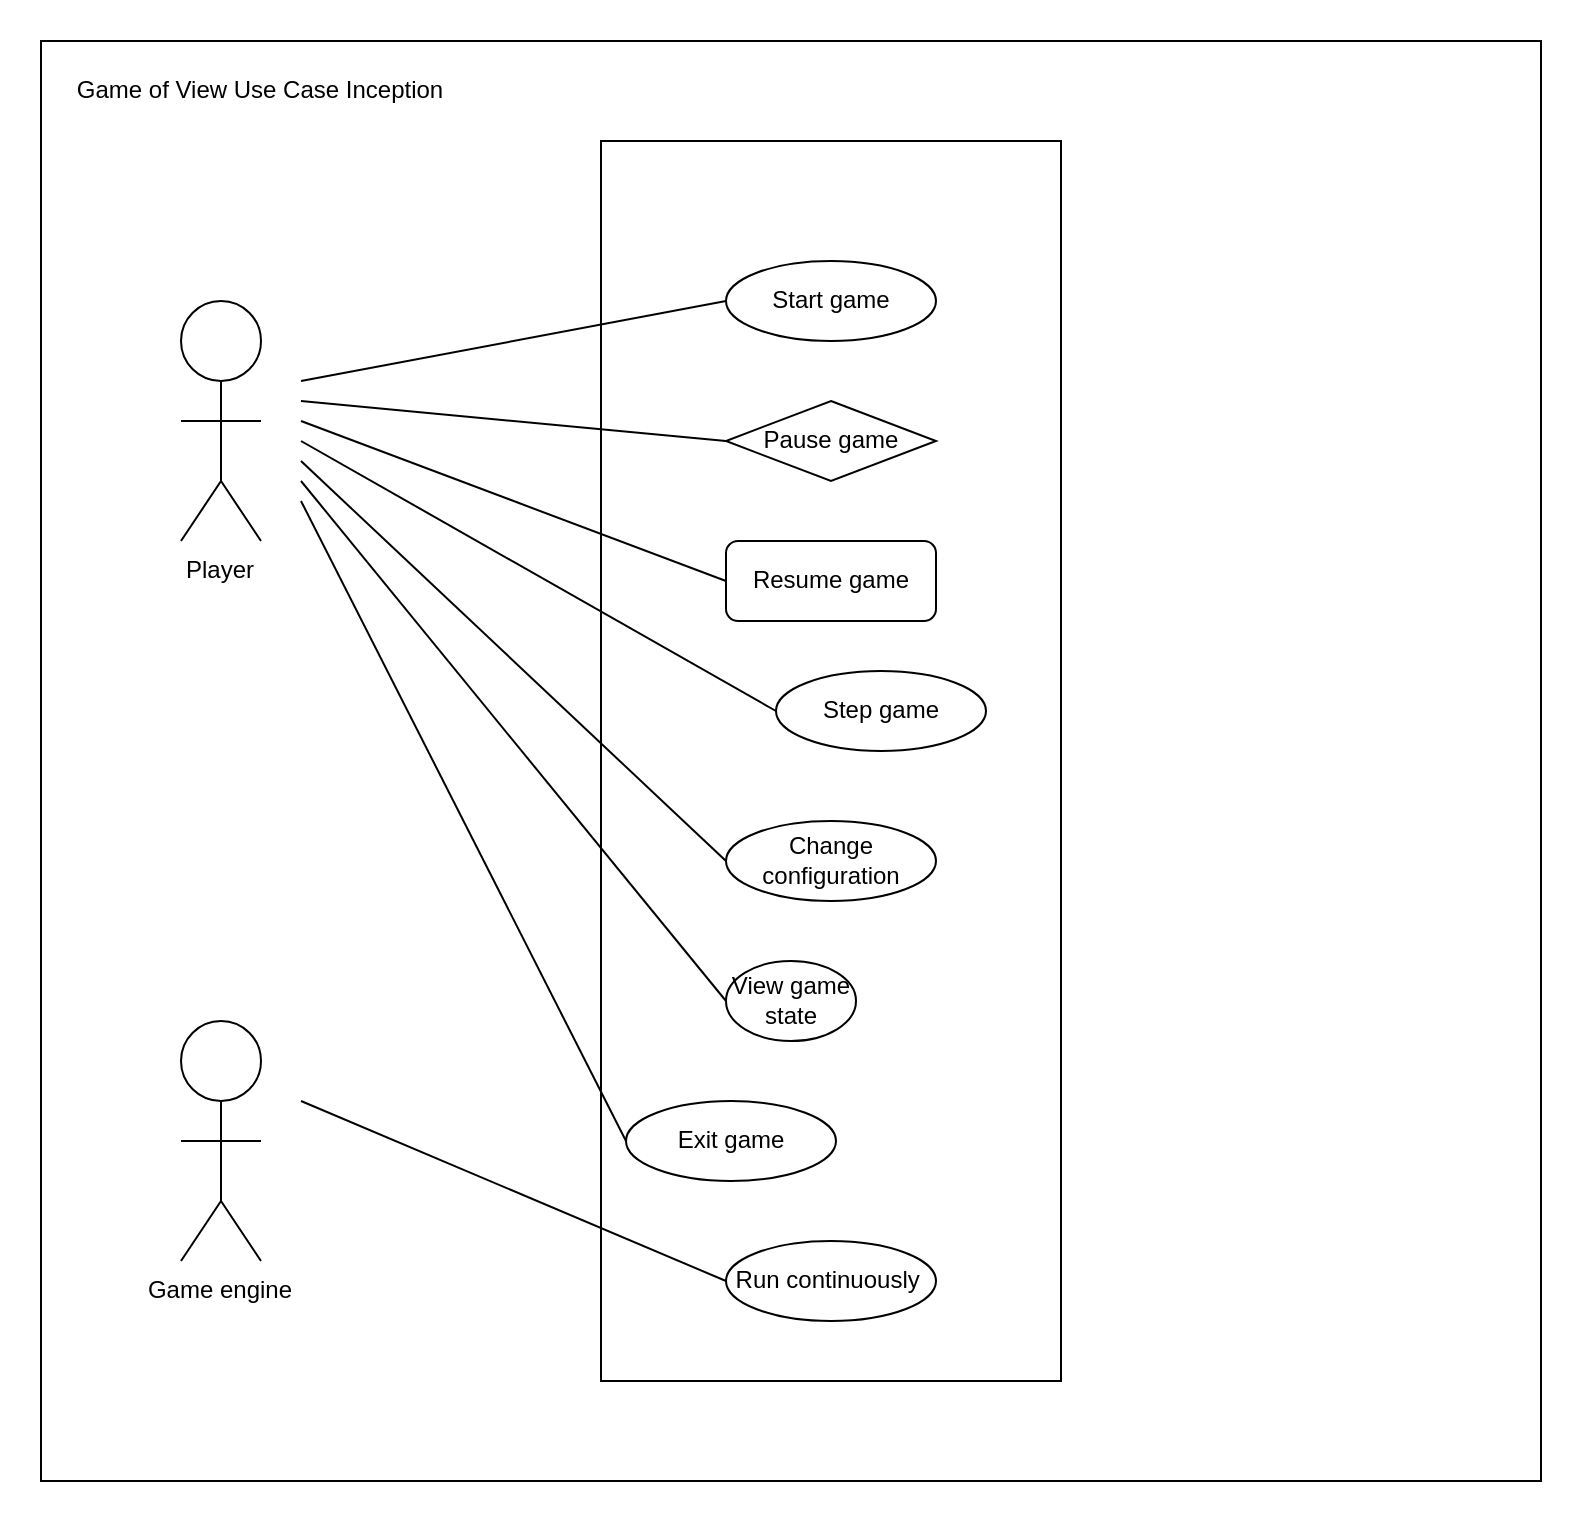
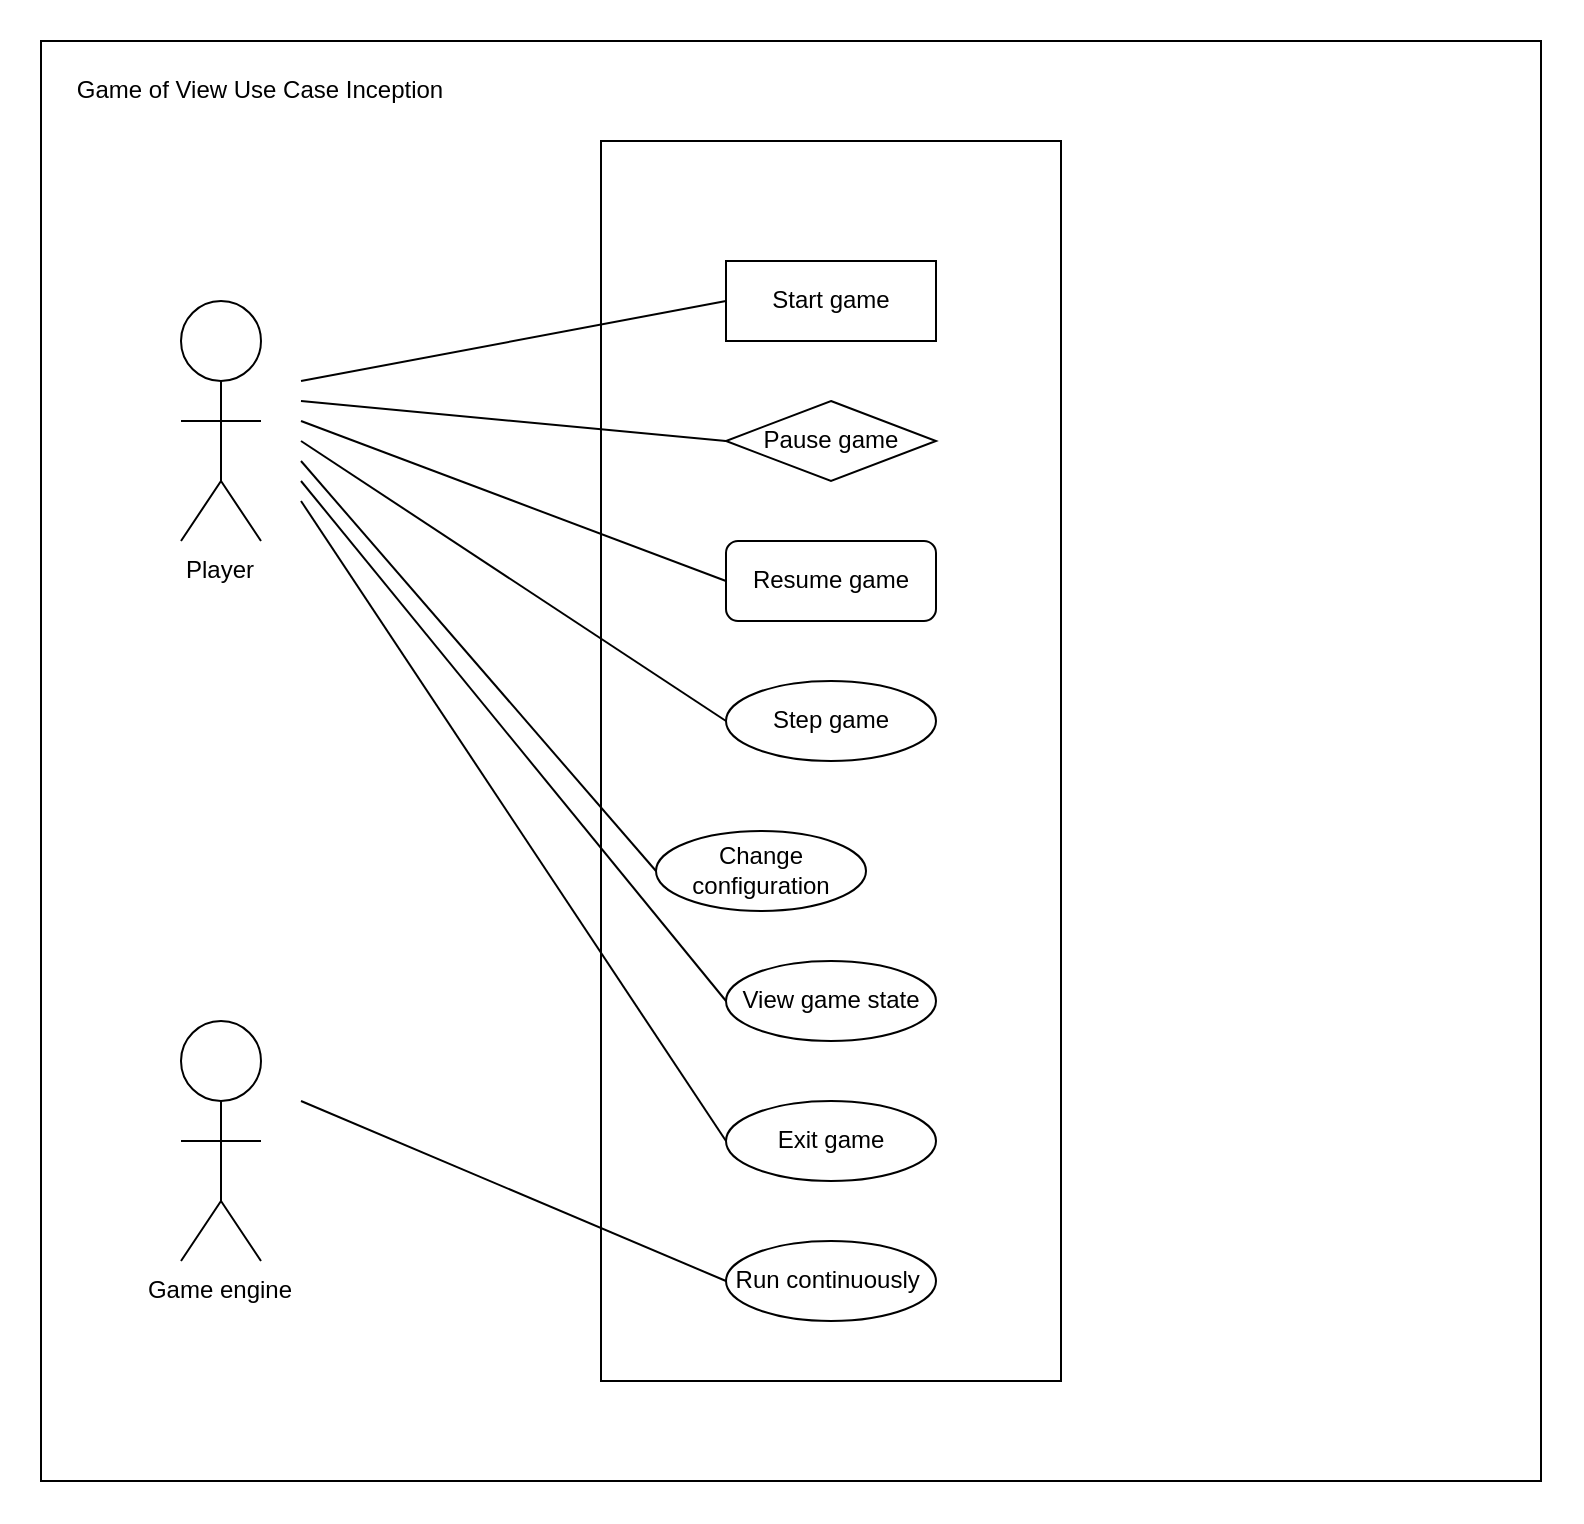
(831, 301) -> (831, 301)
(881, 711) -> (831, 721)
(831, 861) -> (761, 871)
(791, 1001) -> (831, 1001)
(731, 1141) -> (831, 1141)
